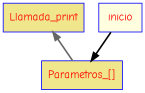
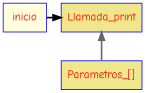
(103, 43) -> (50, 18)
